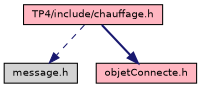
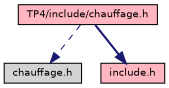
(41, 73) -> (43, 73)
(146, 73) -> (133, 73)
